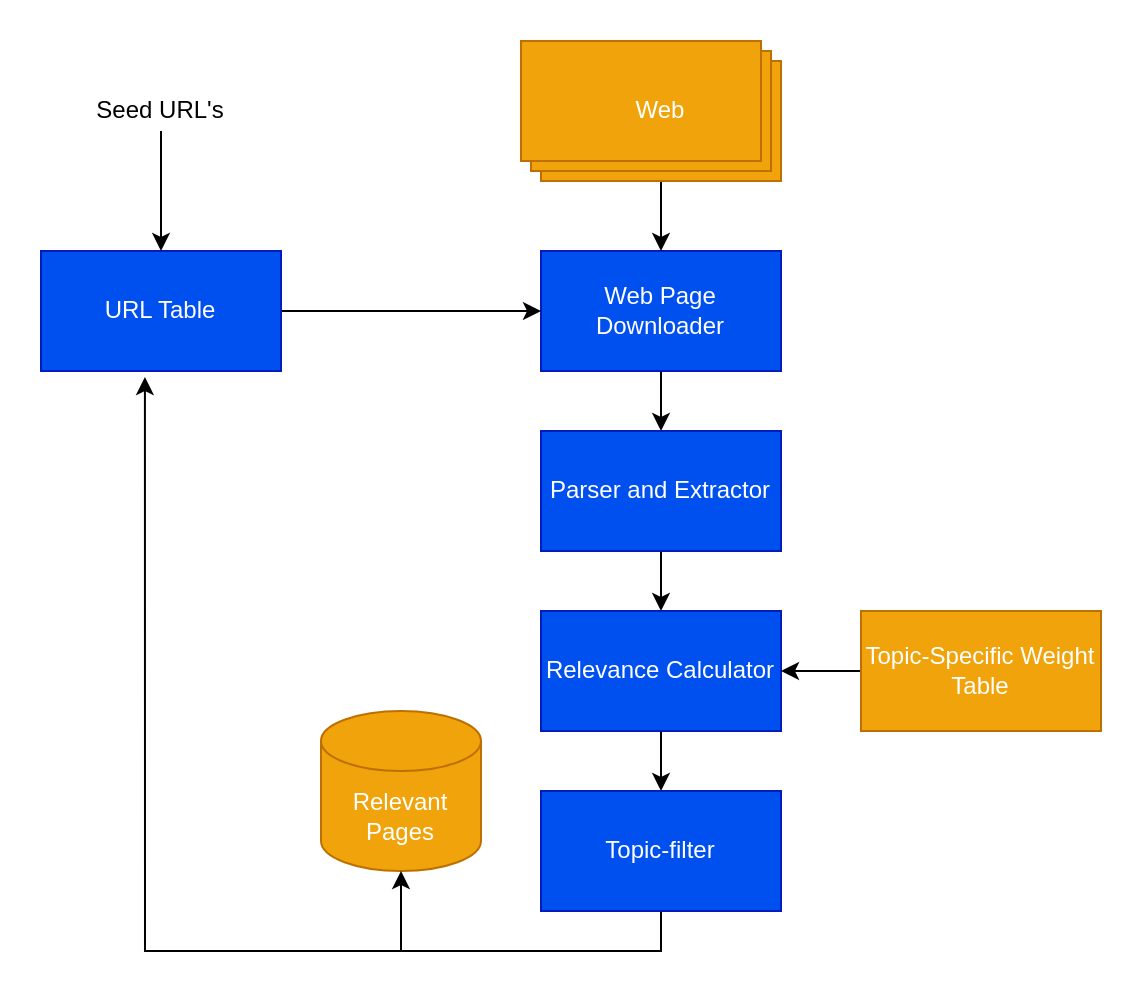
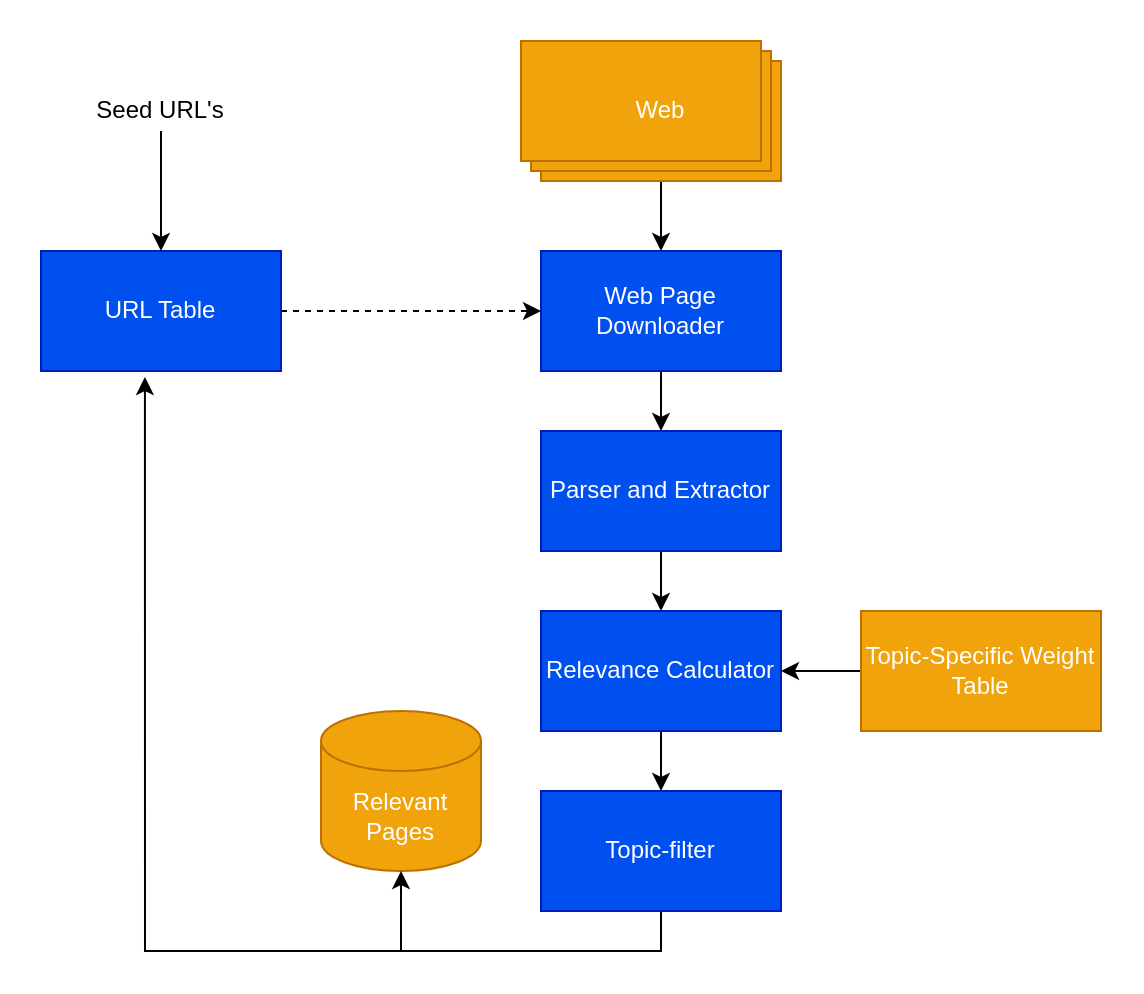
(402, 311) -> (402, 311)
